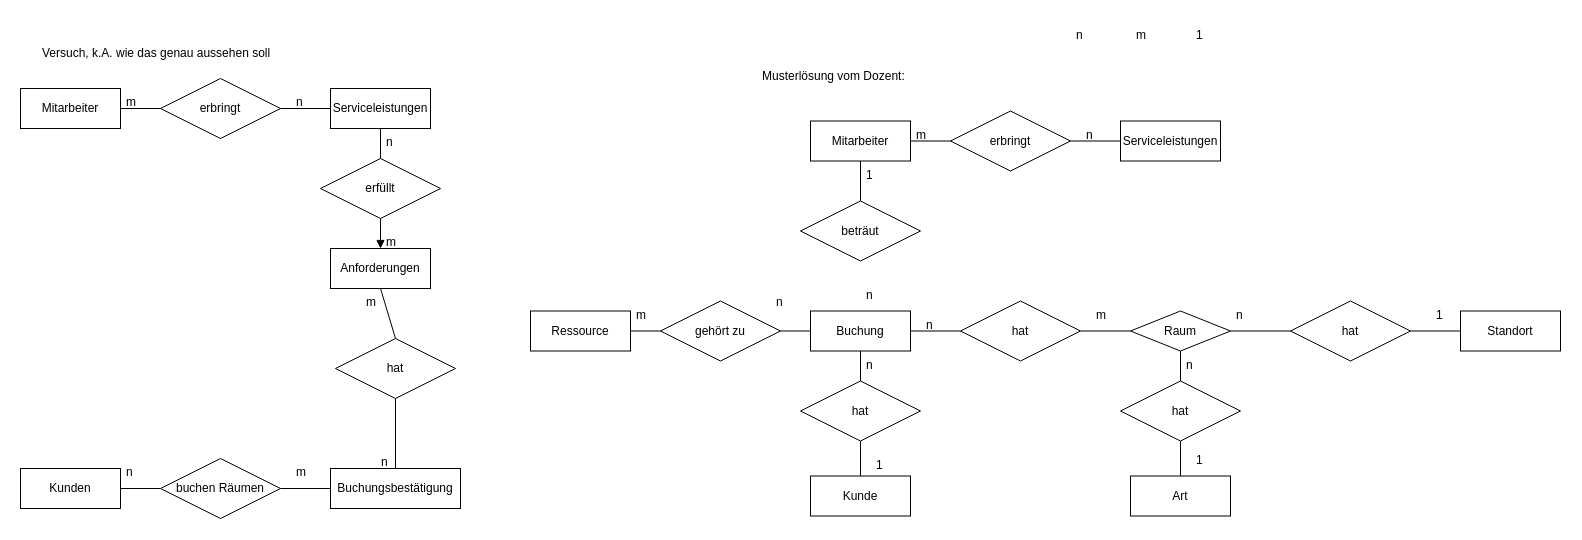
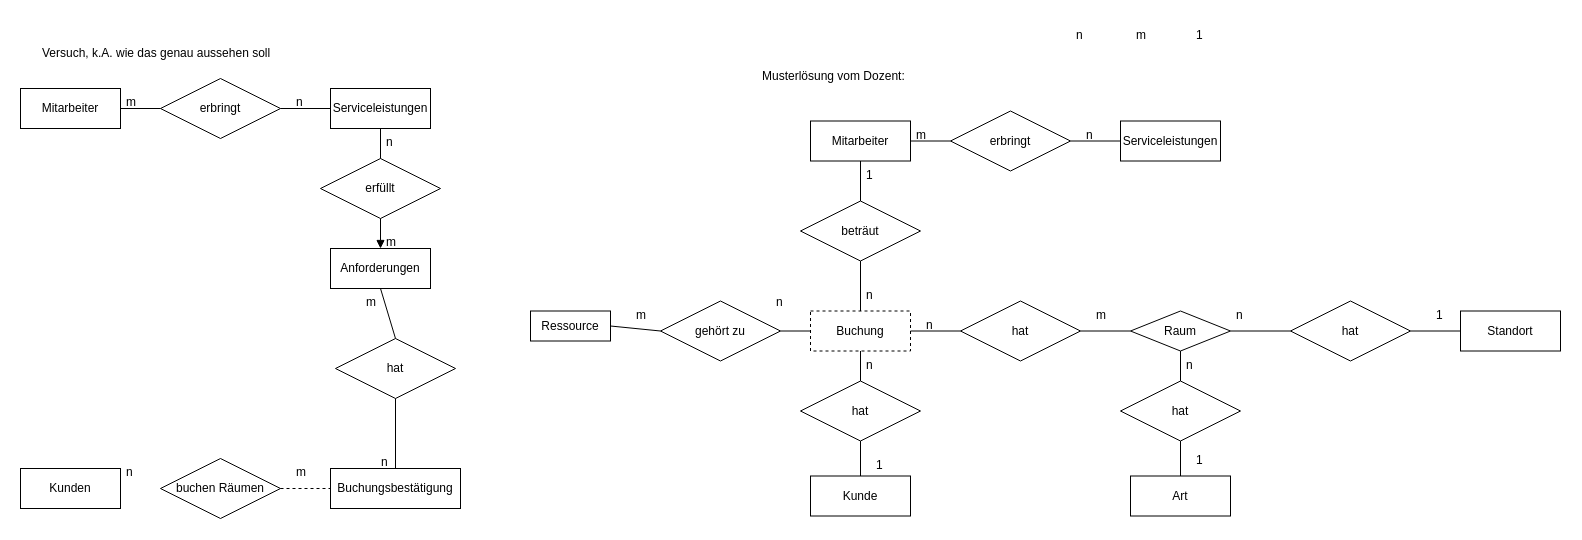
none -> (861, 286)
(581, 331) -> (571, 326)
(861, 331) -> (861, 331)
(141, 489) -> none
(306, 489) -> (306, 489)
